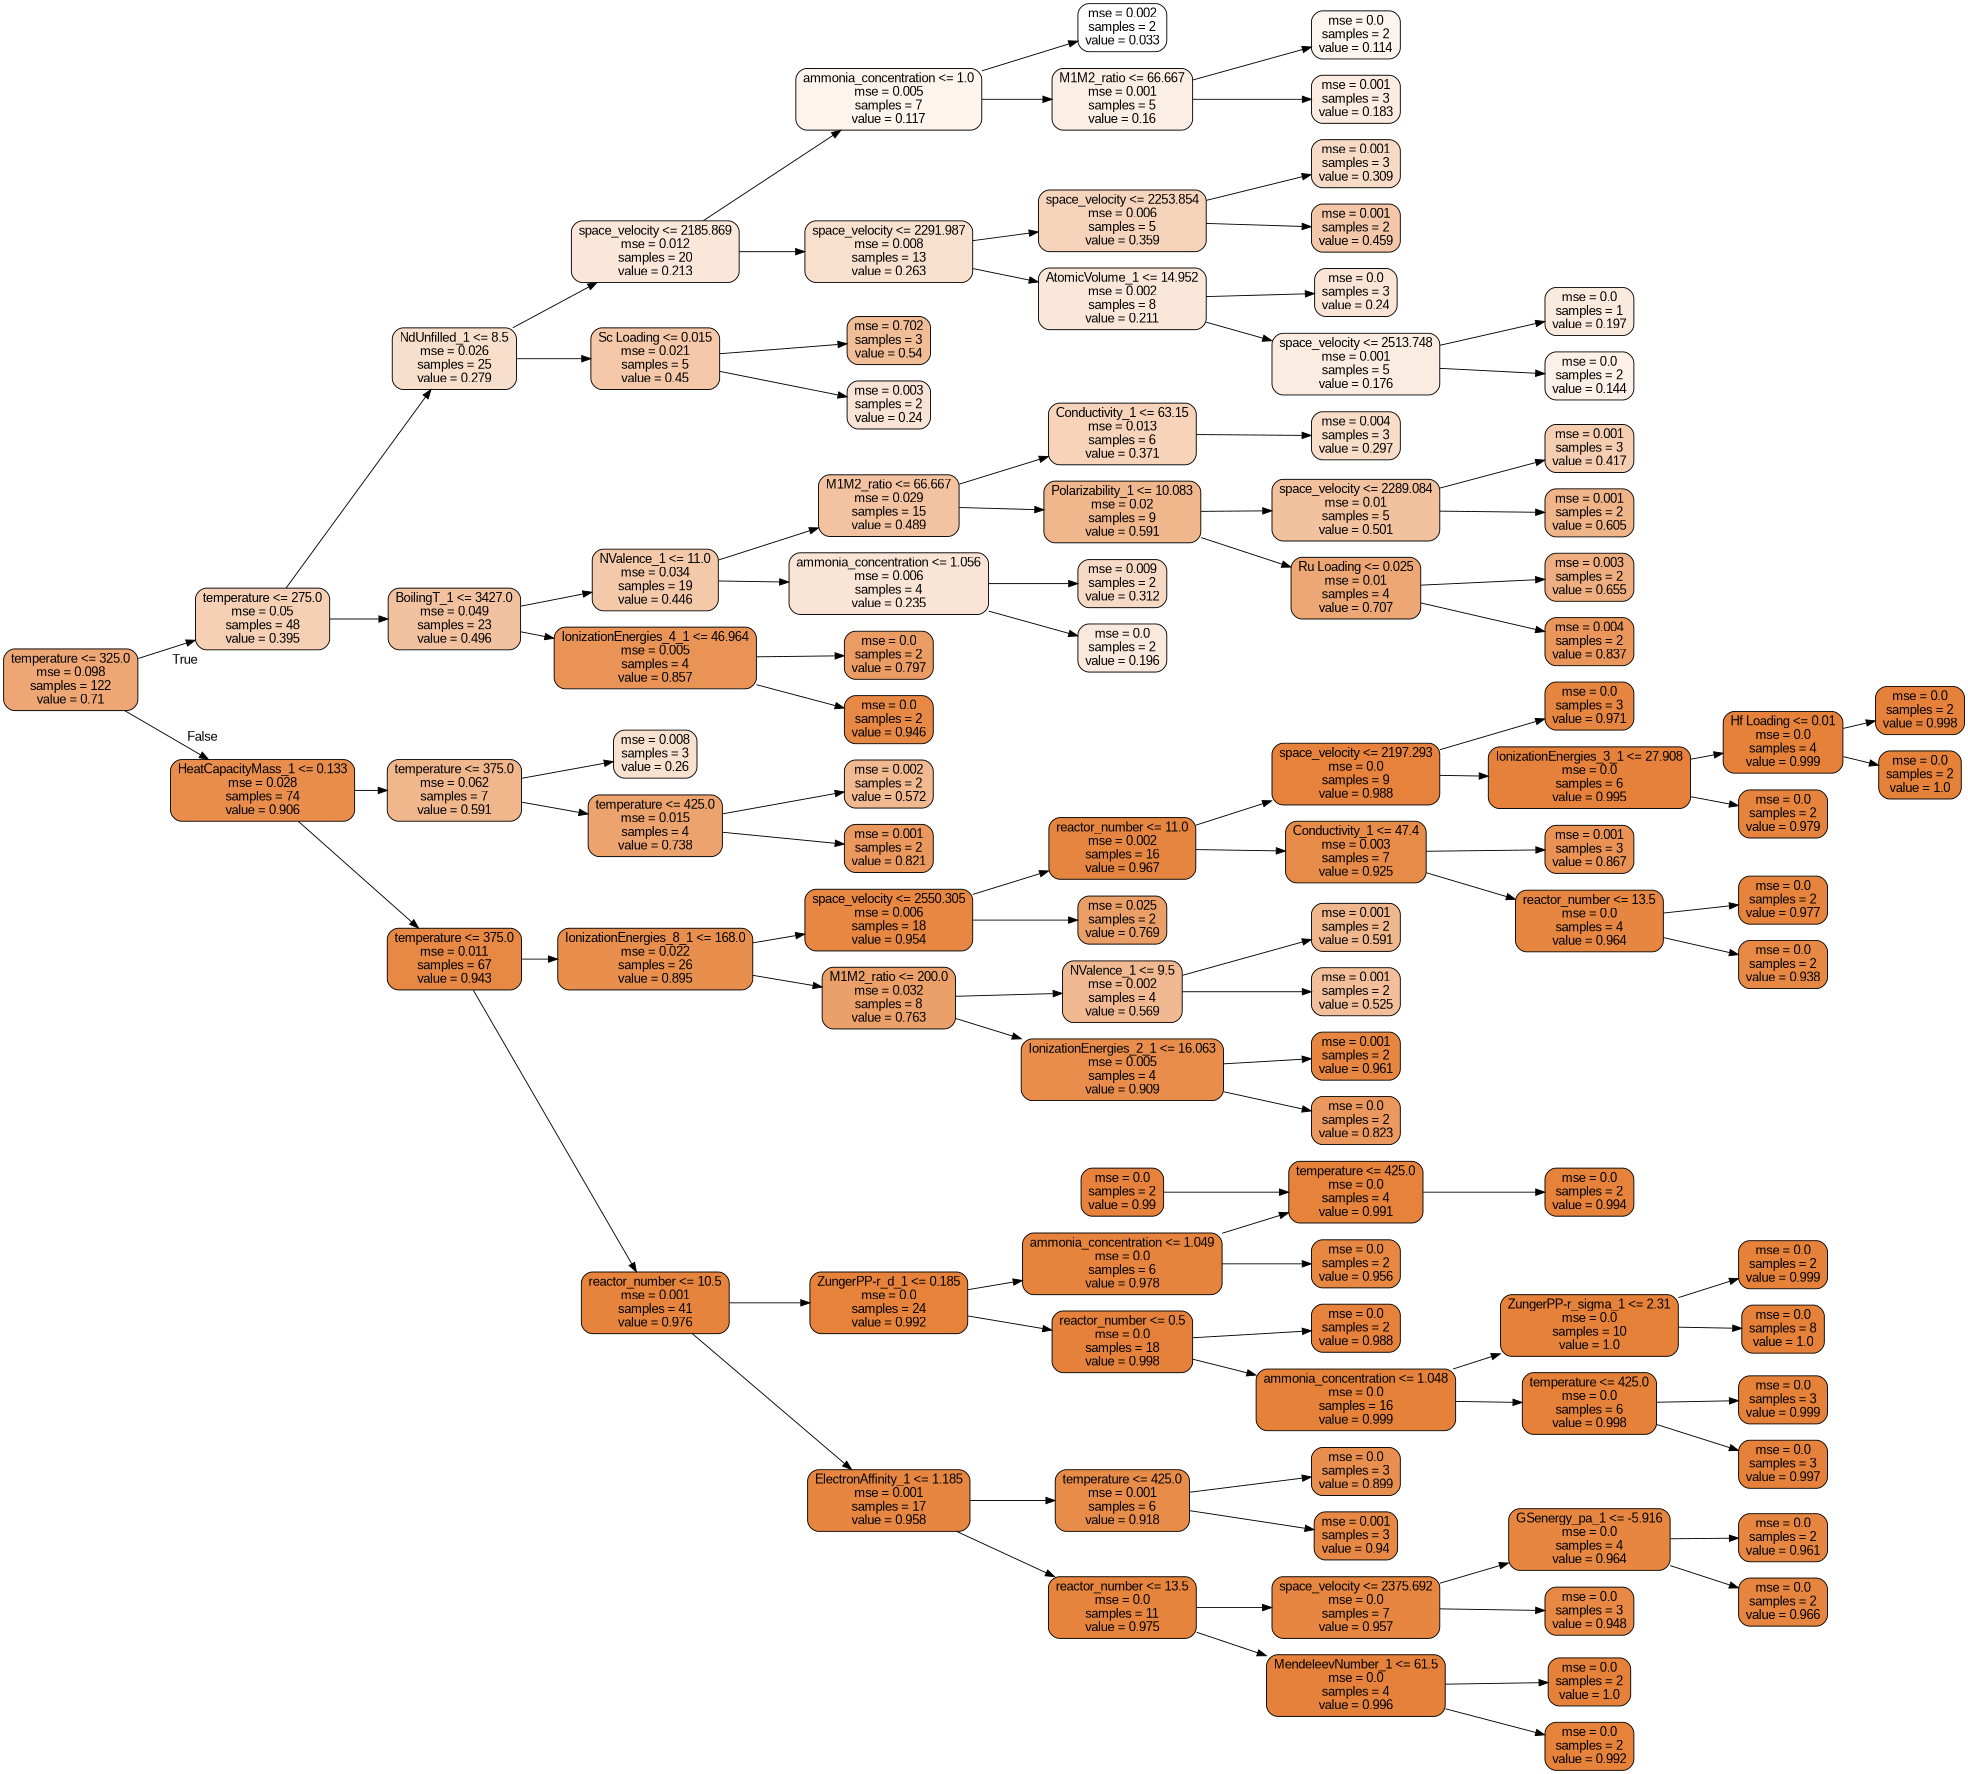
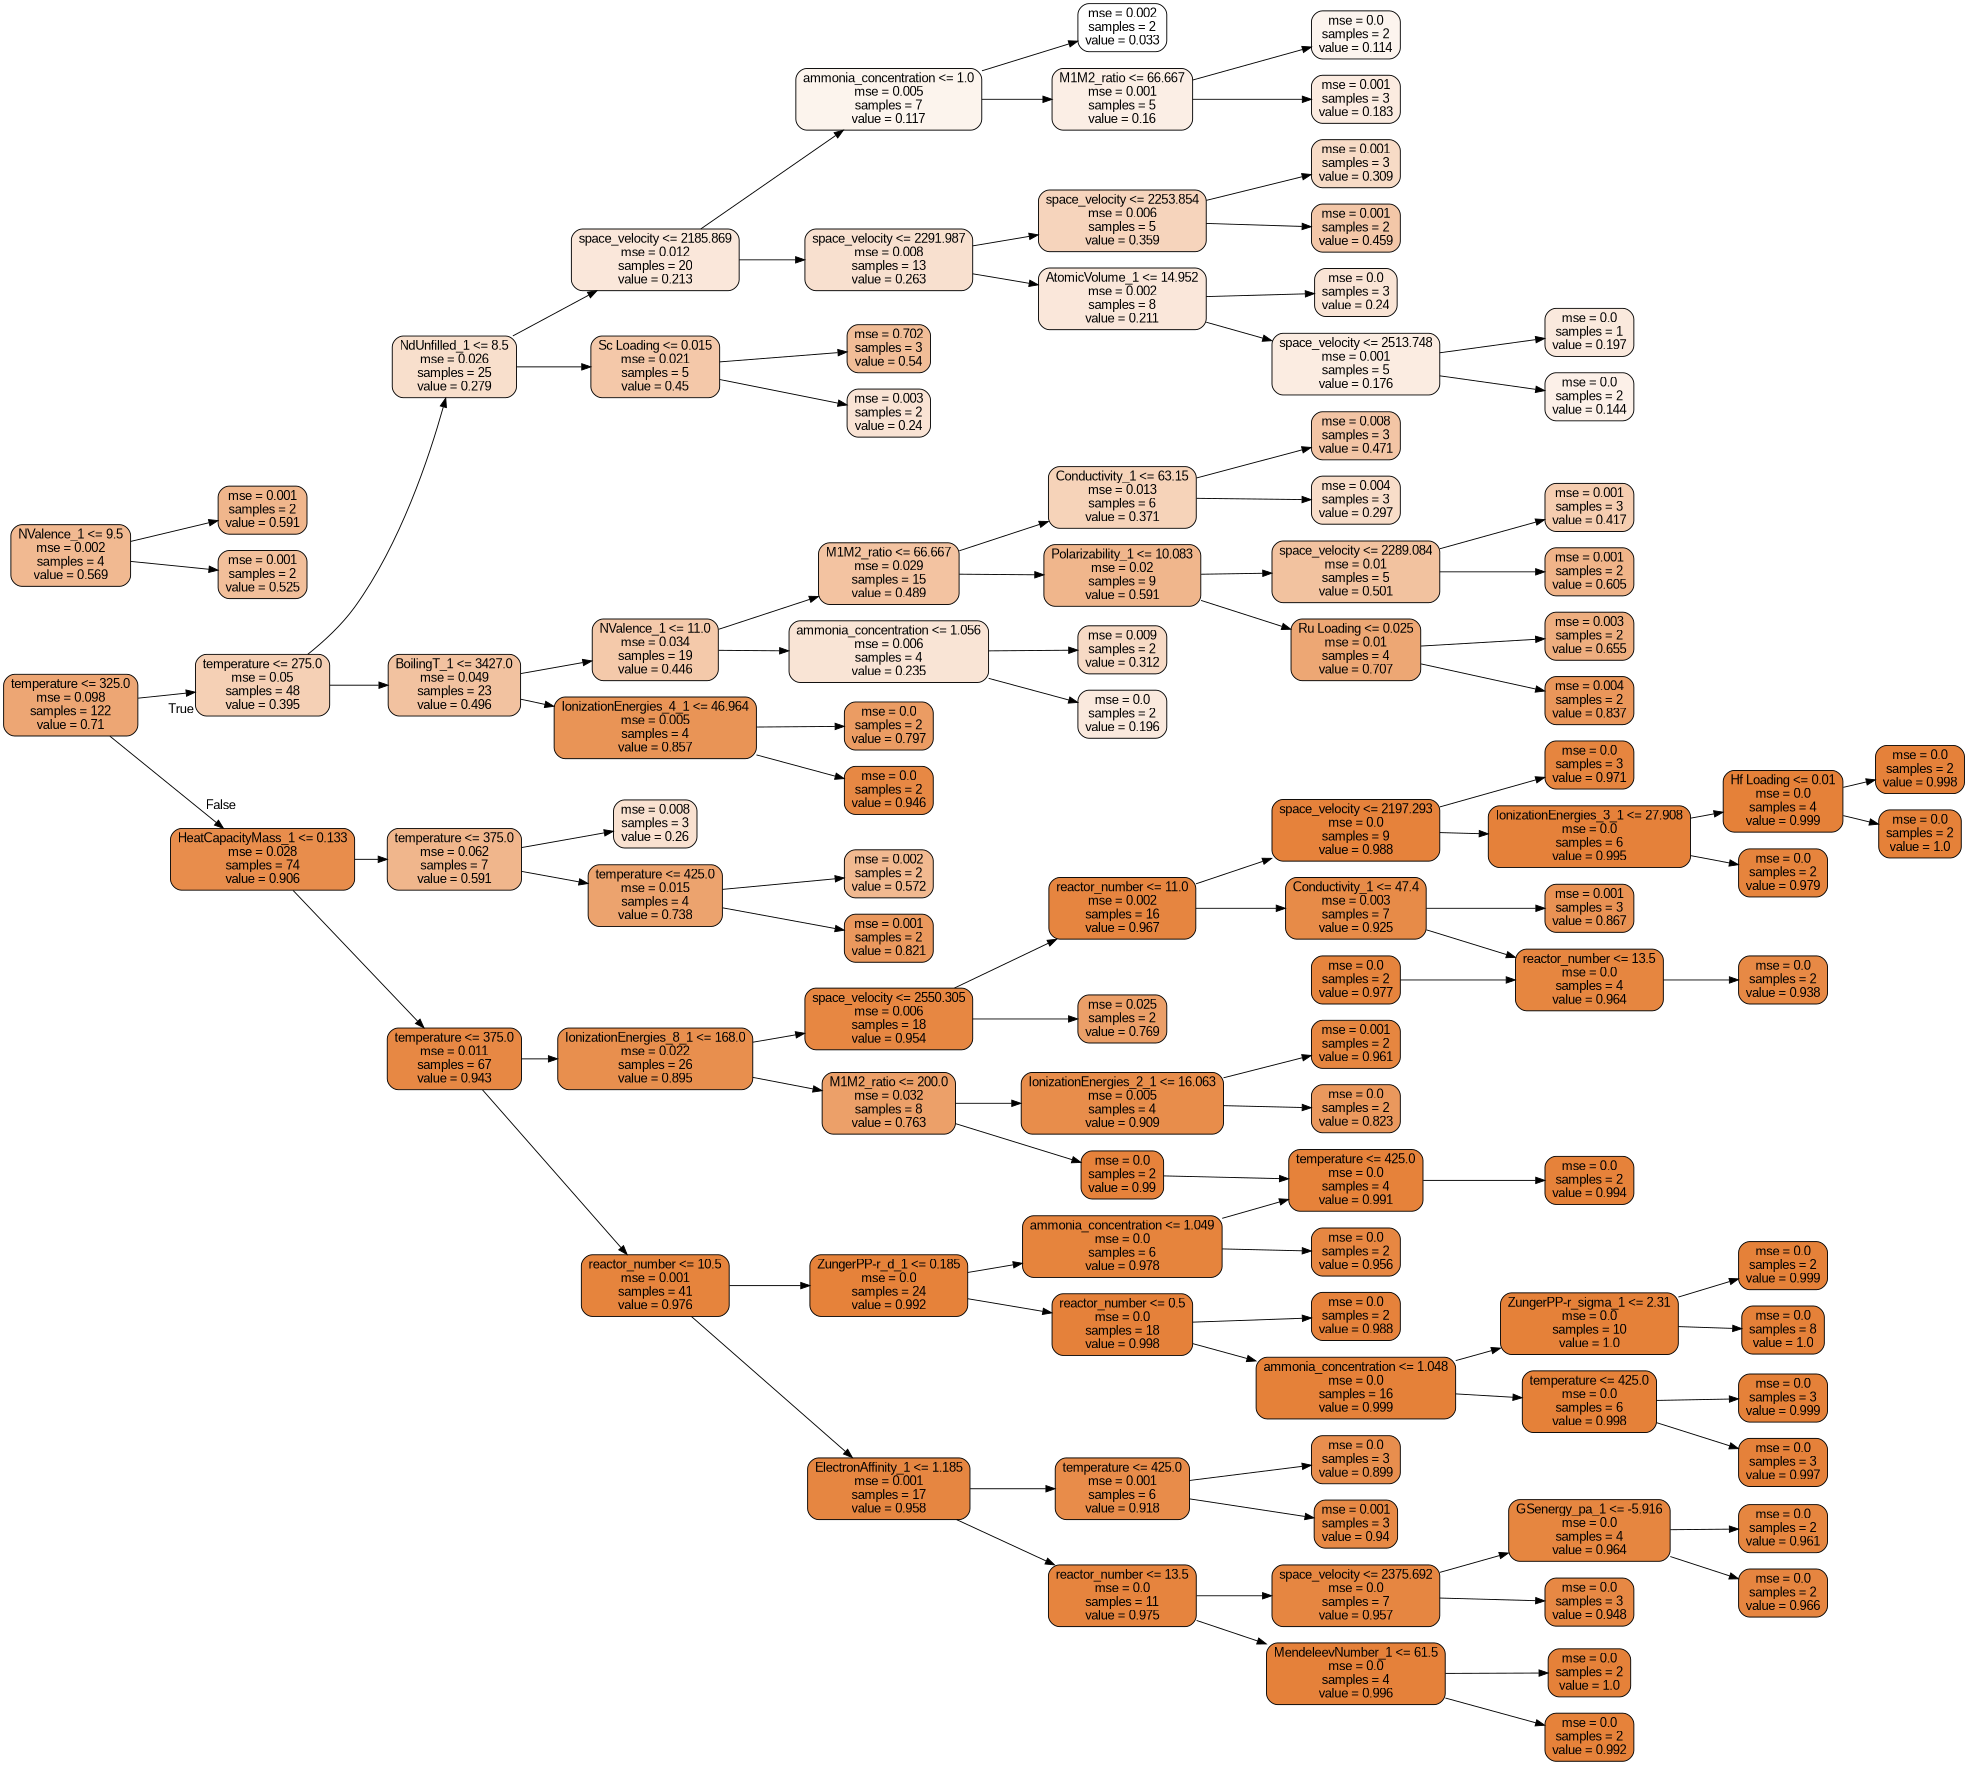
none -> (1356, 436)
(1696, 909) -> (1453, 980)
(1004, 995) -> (1014, 1142)
